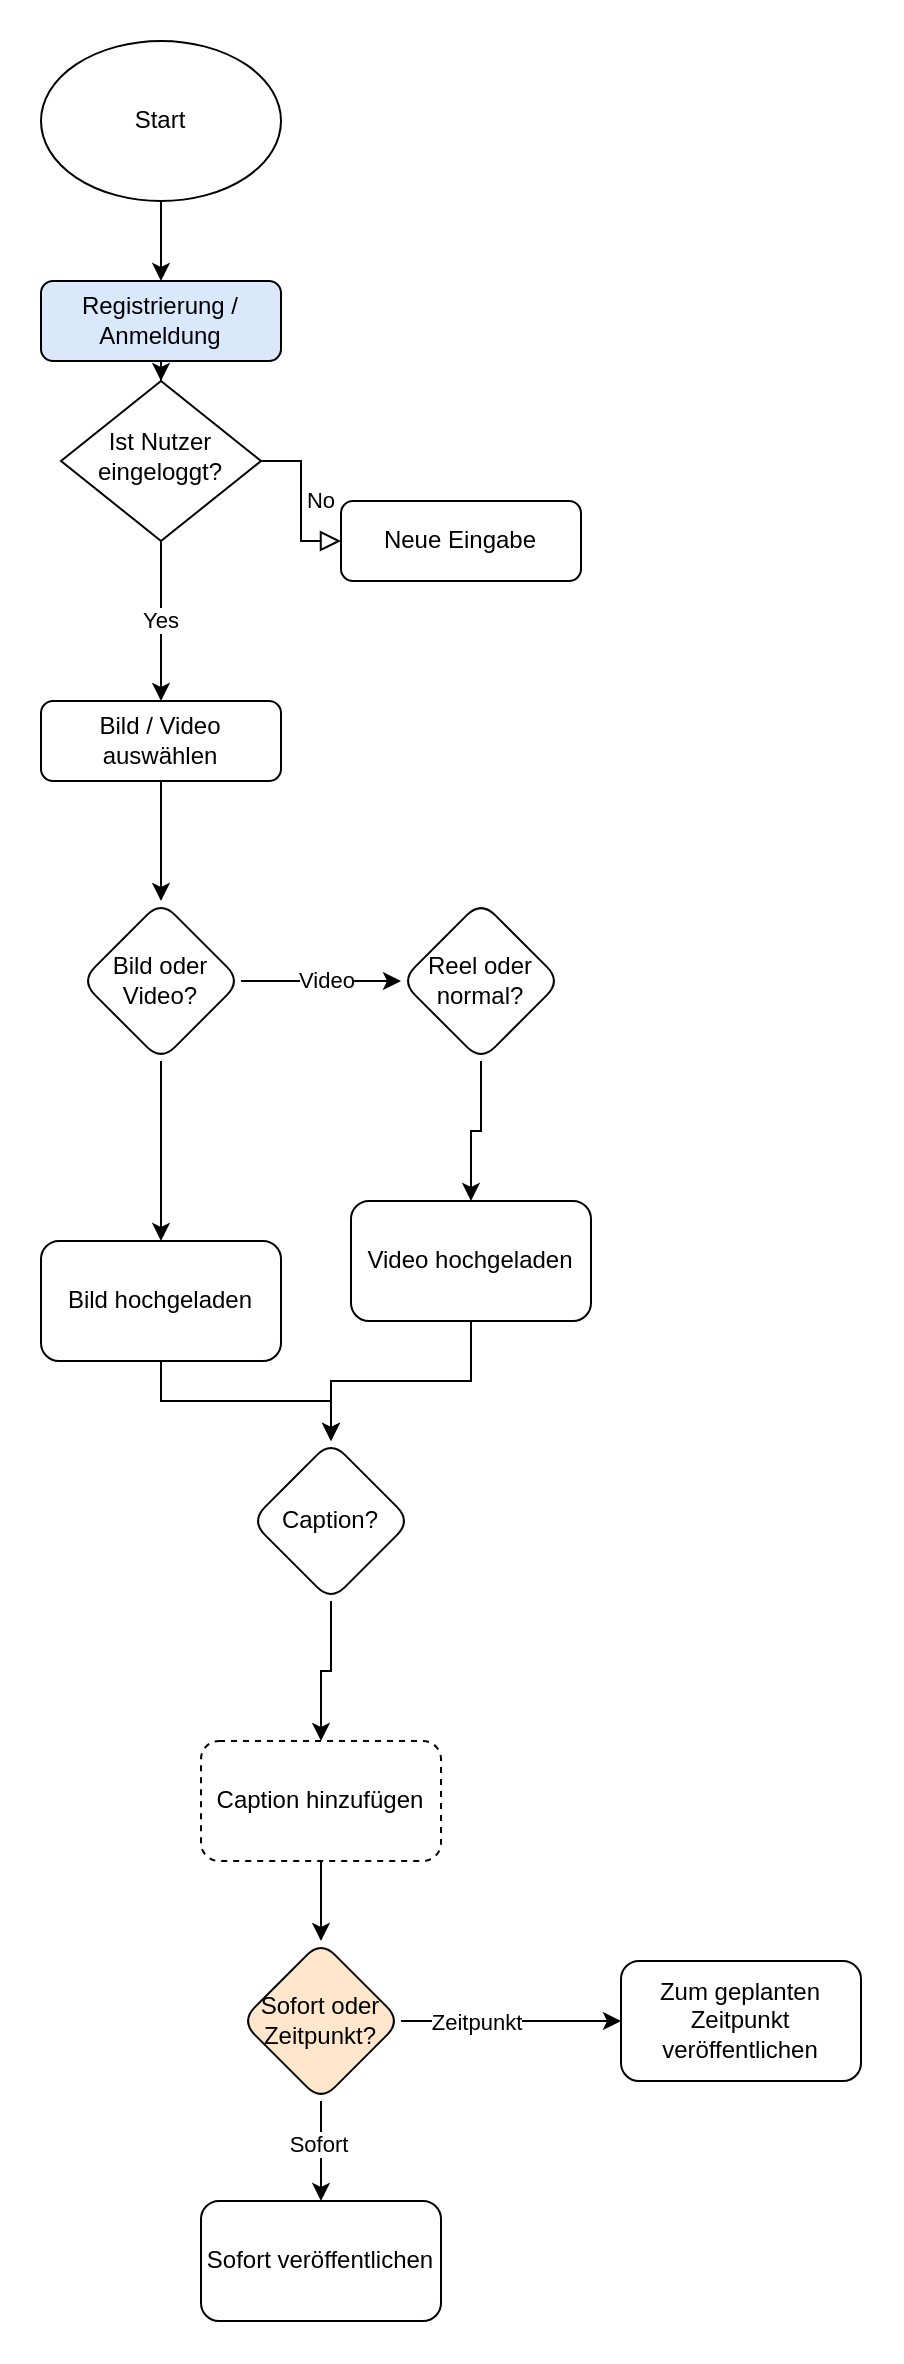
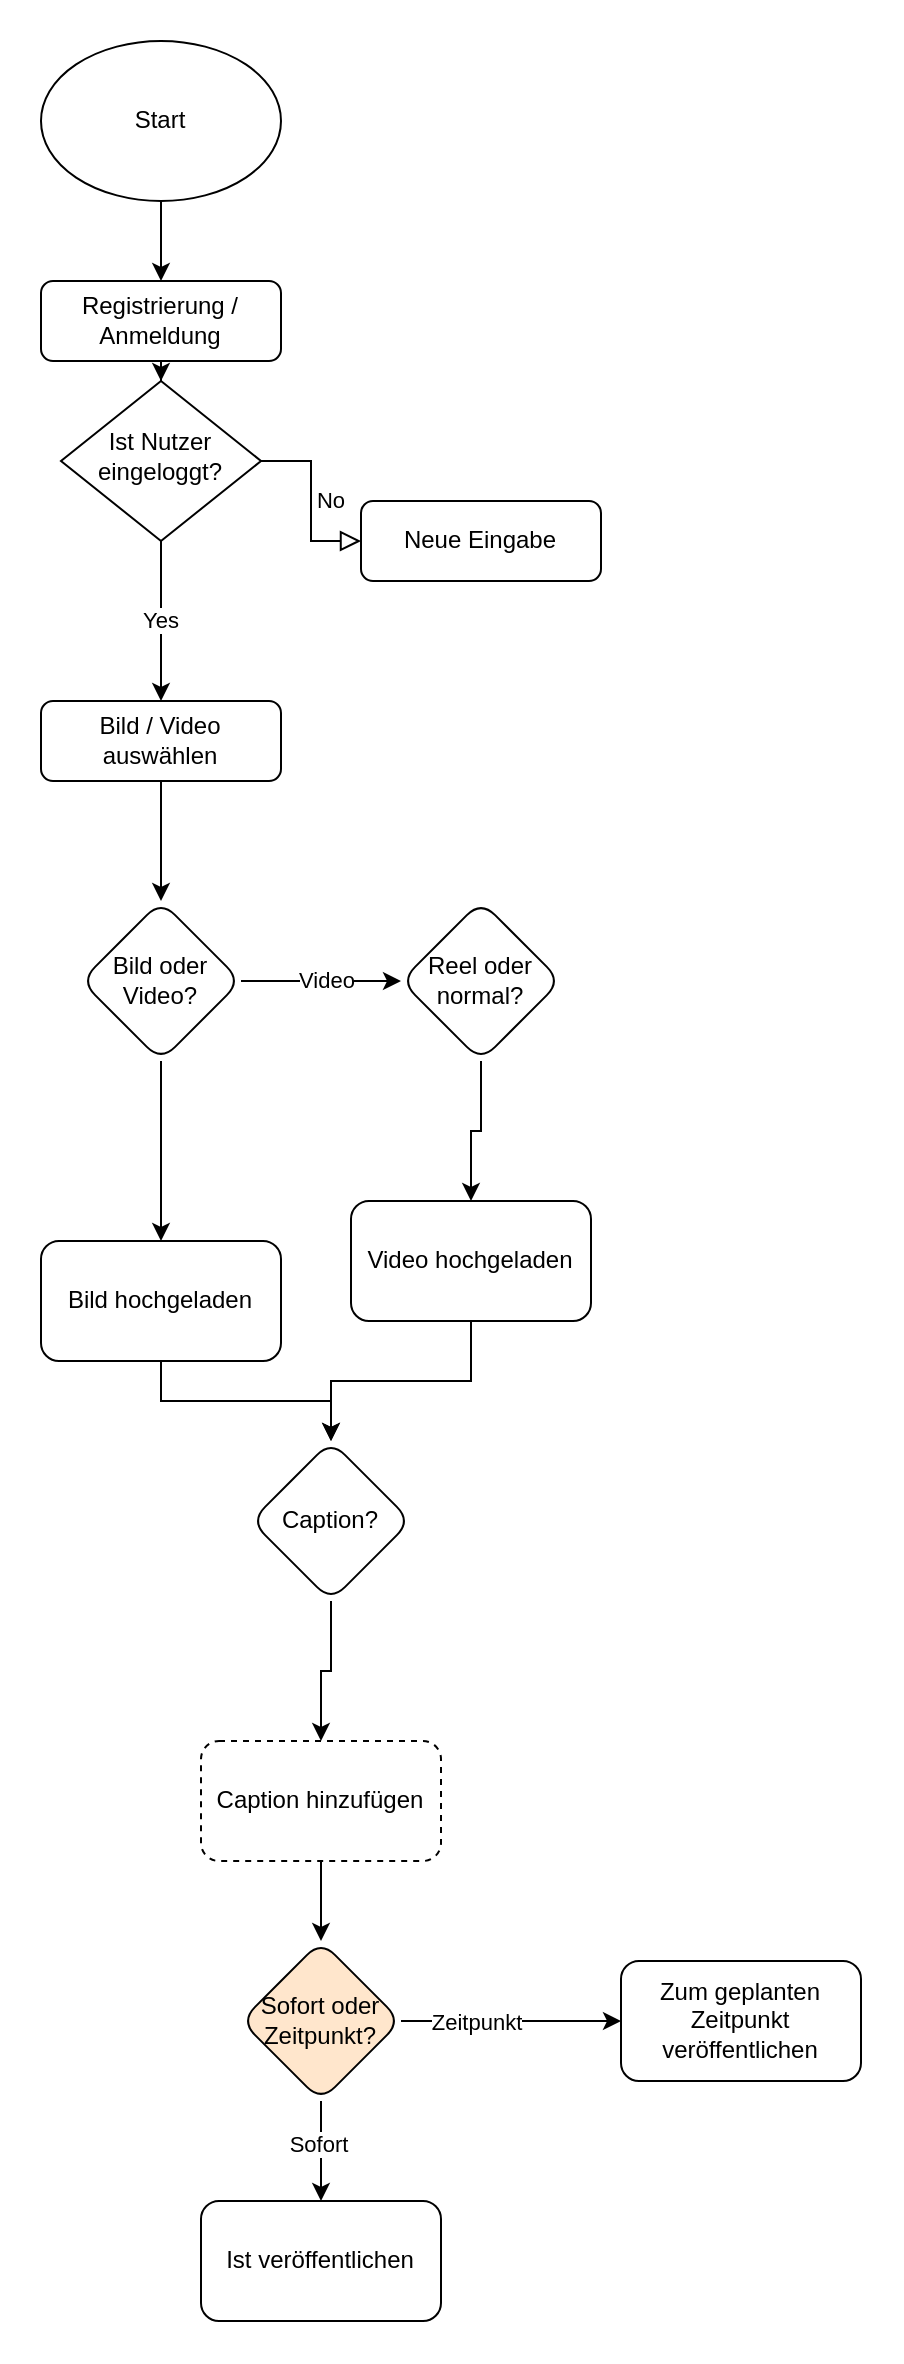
(161, 321) -> (161, 321)
(461, 541) -> (481, 541)
(321, 2261) -> (321, 2261)
